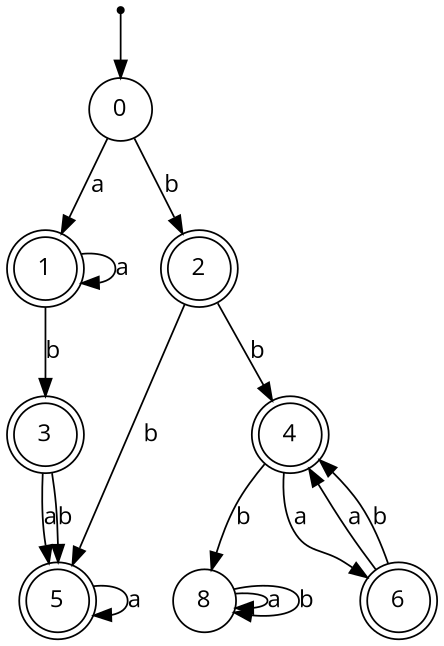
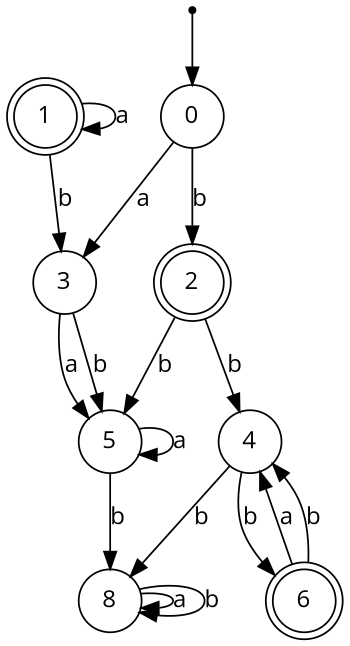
(88, 178) -> (134, 192)
(45, 435) -> (65, 283)
(290, 435) -> (250, 442)
none -> (110, 512)
(301, 518) -> (251, 518)
(58, 601) -> (110, 442)
